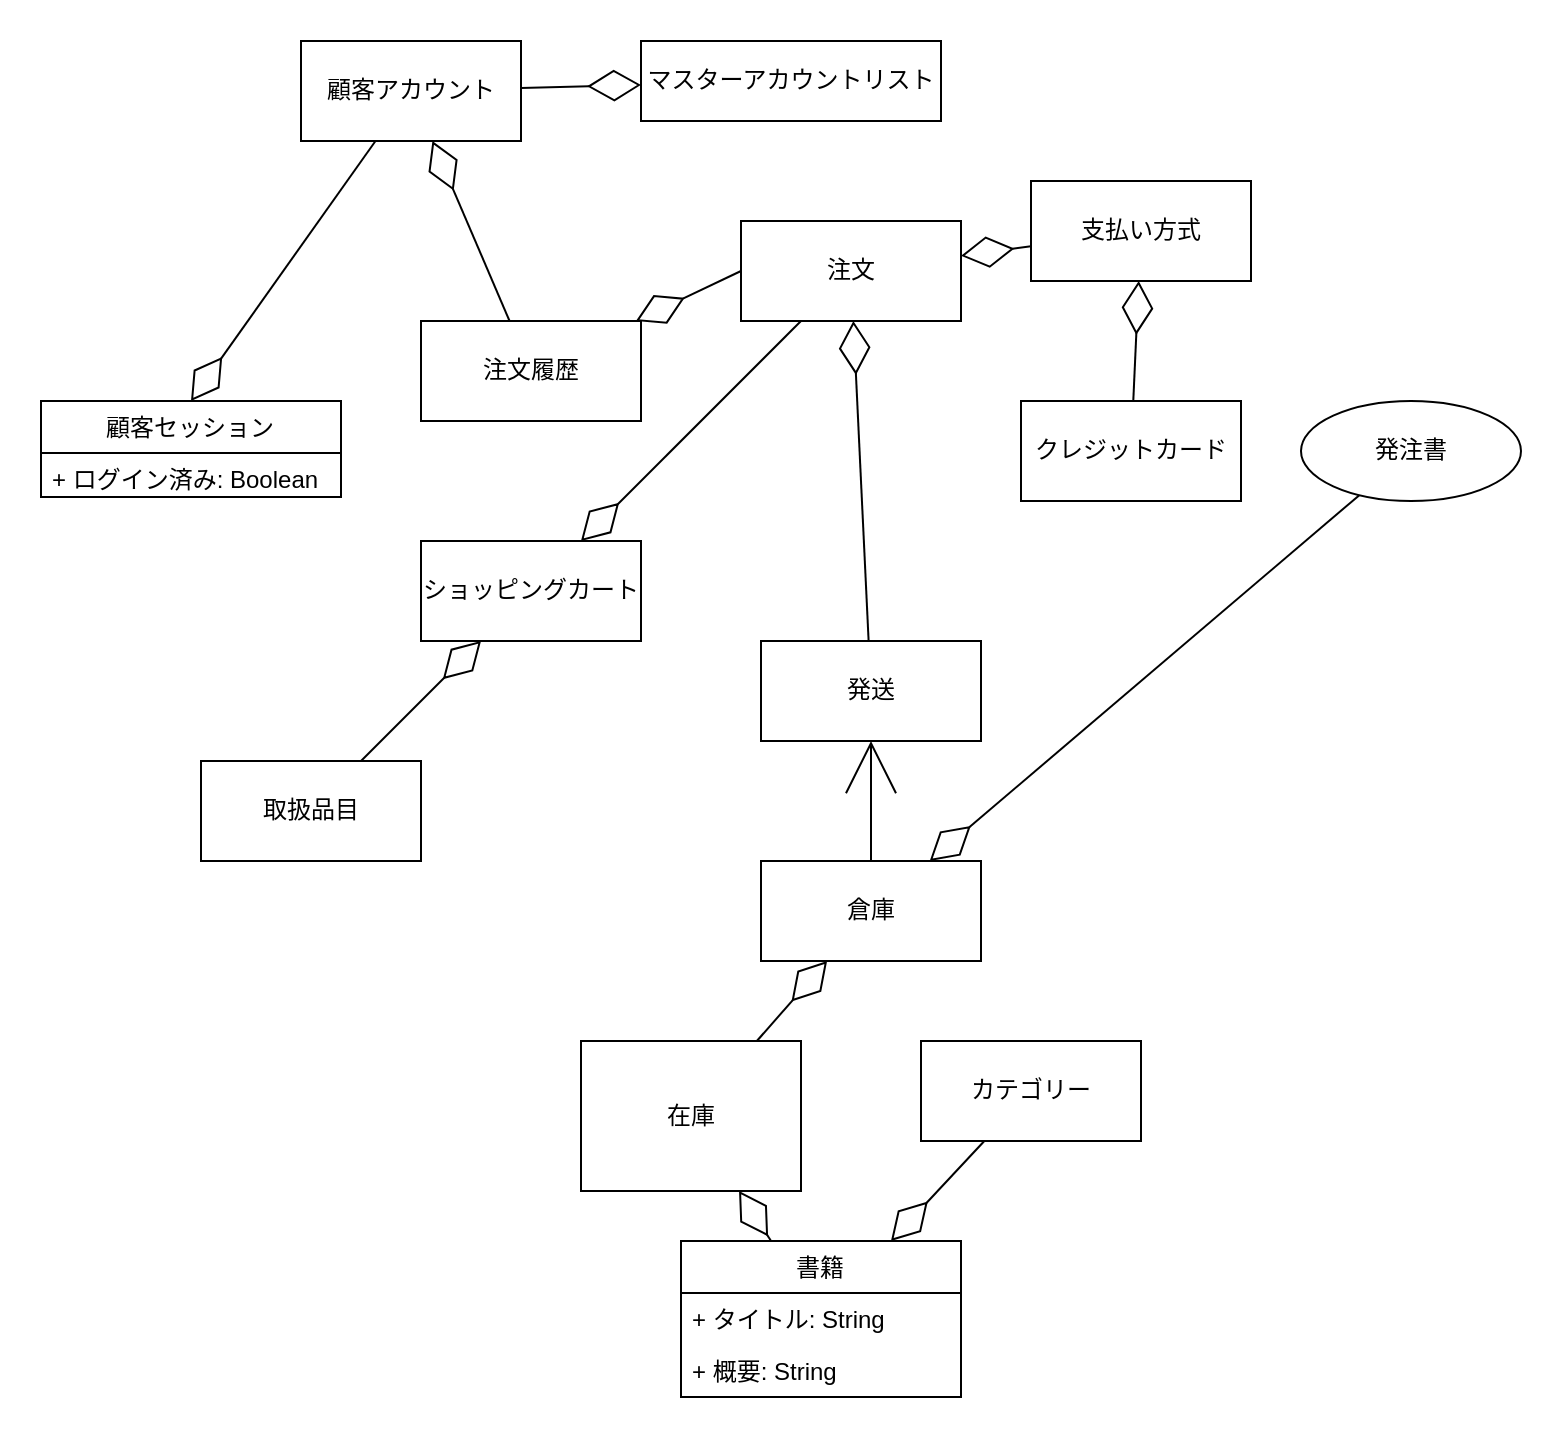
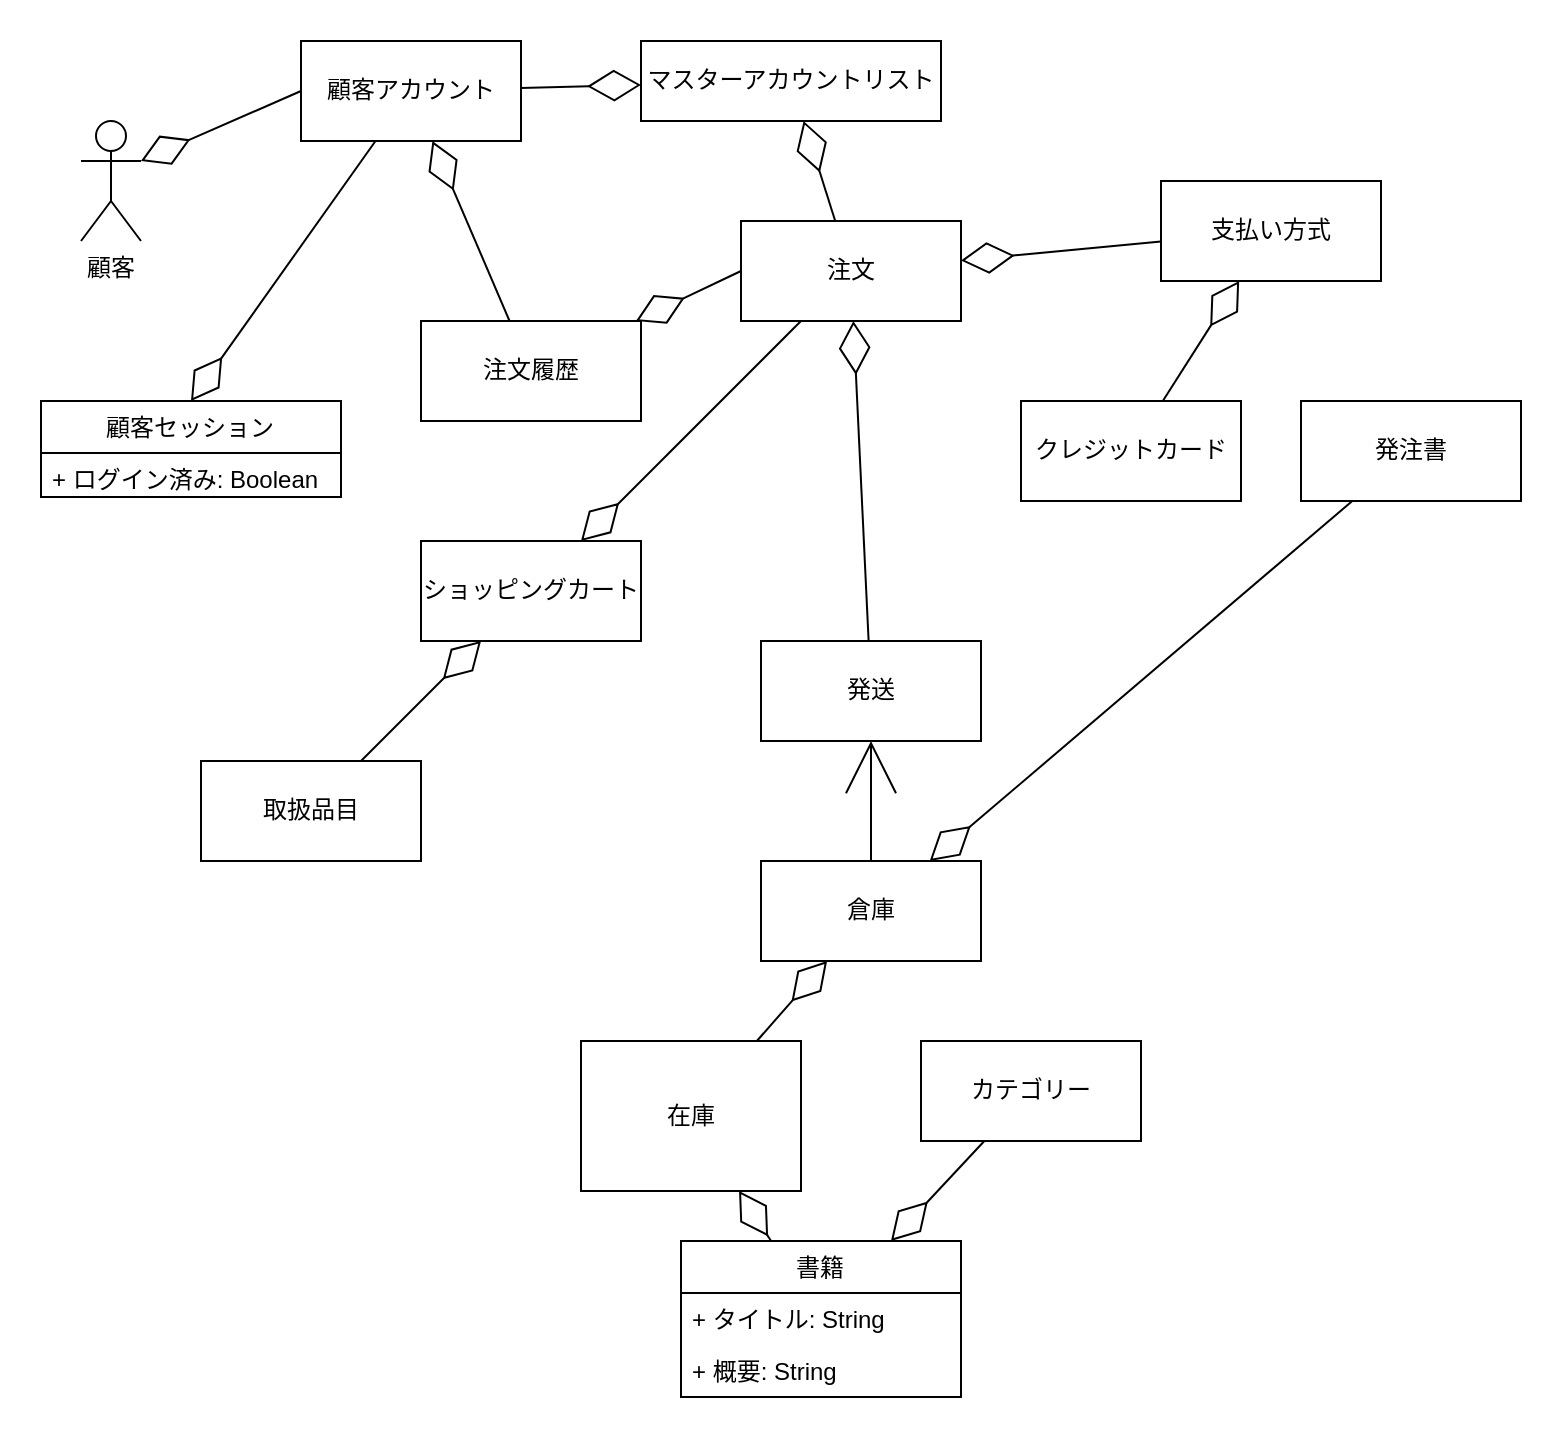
none -> (245, 116)
none -> (111, 181)
none -> (827, 196)
(1141, 231) -> (1271, 231)
(1411, 451) -> (1411, 451)
